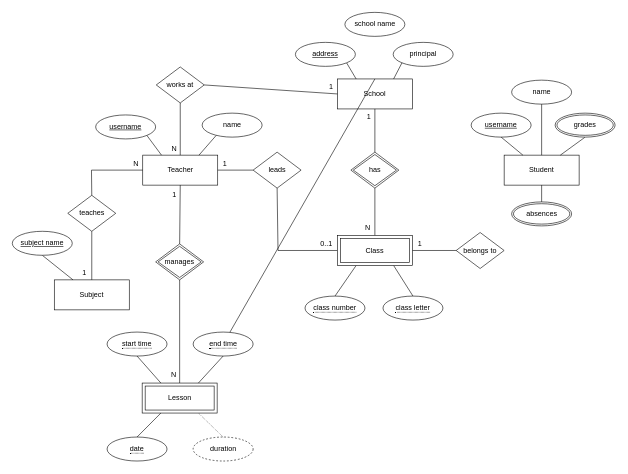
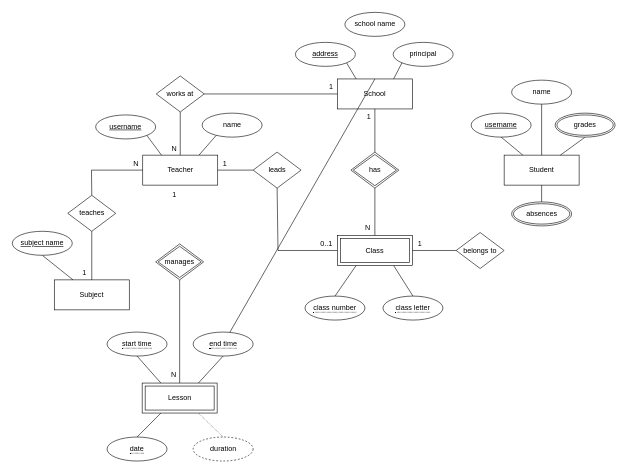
(180, 85) -> (180, 94)
(180, 215) -> none
